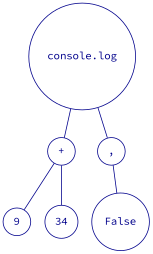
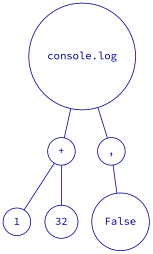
(17, 222) -> (17, 222)
(61, 222) -> (61, 222)
